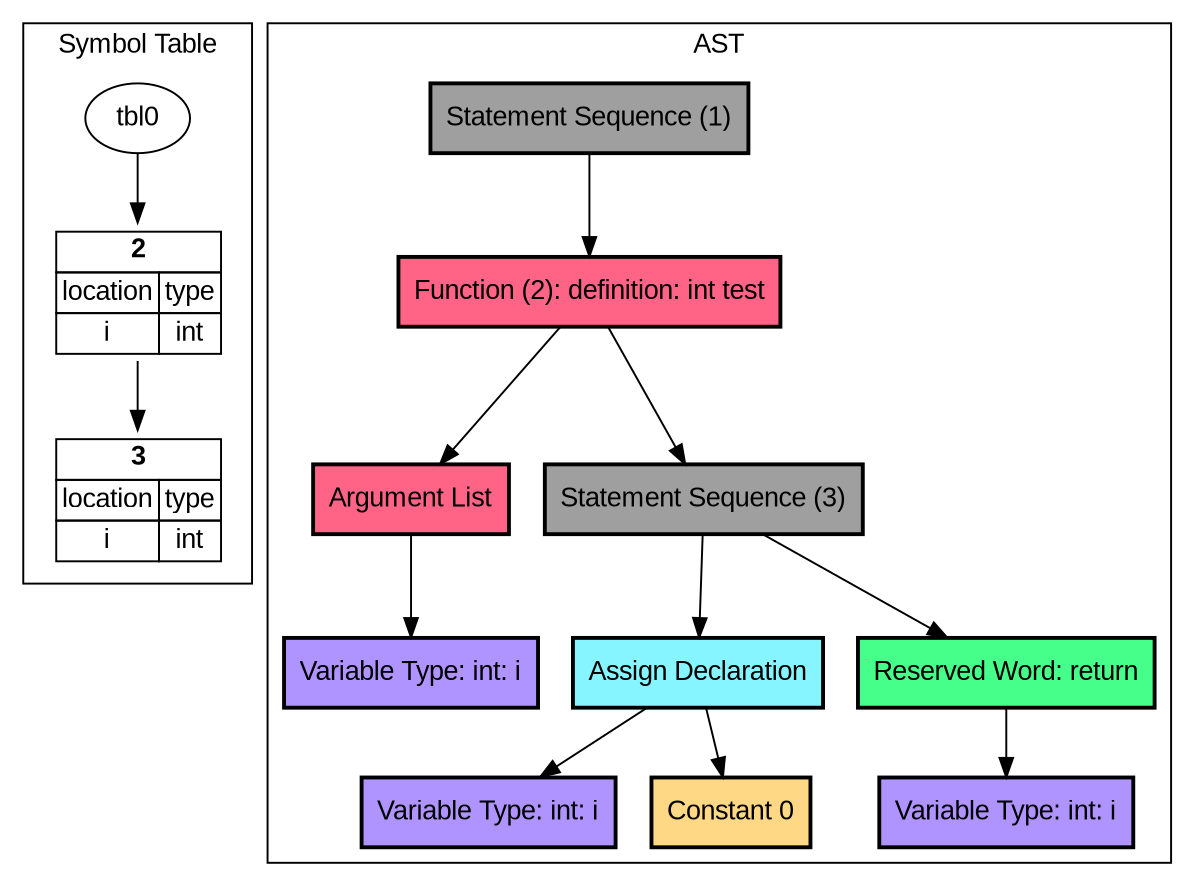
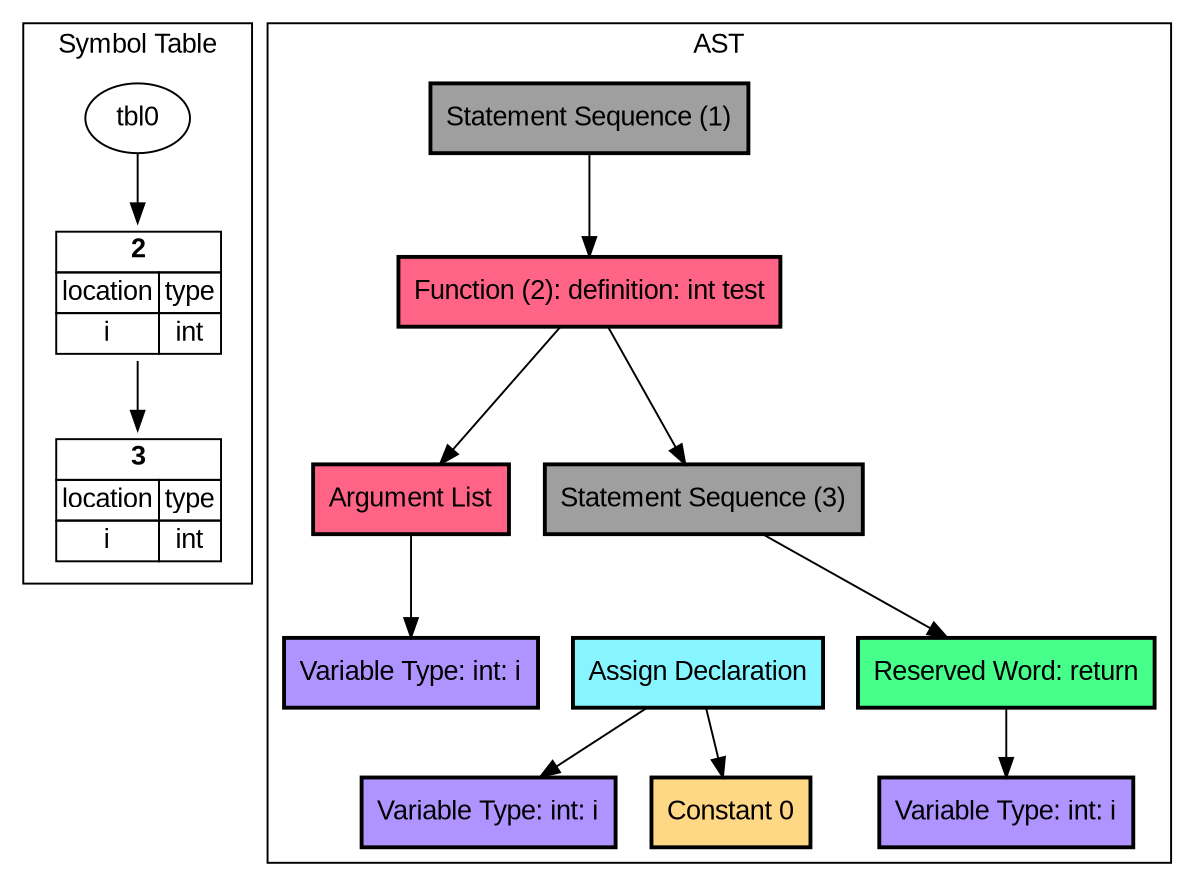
(701, 576) -> none
